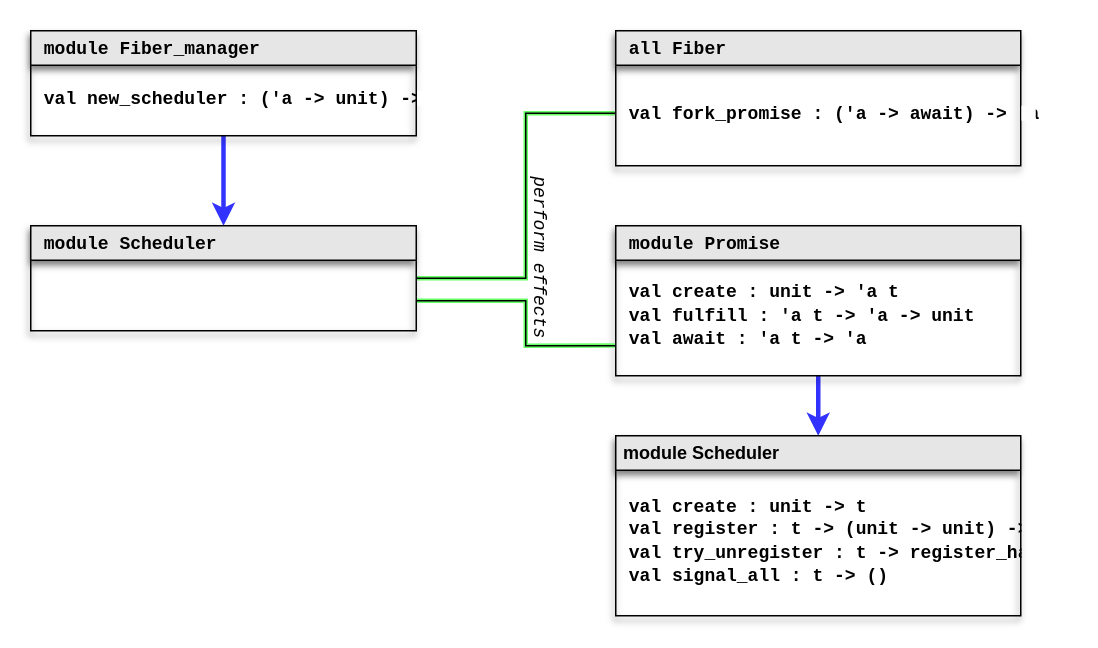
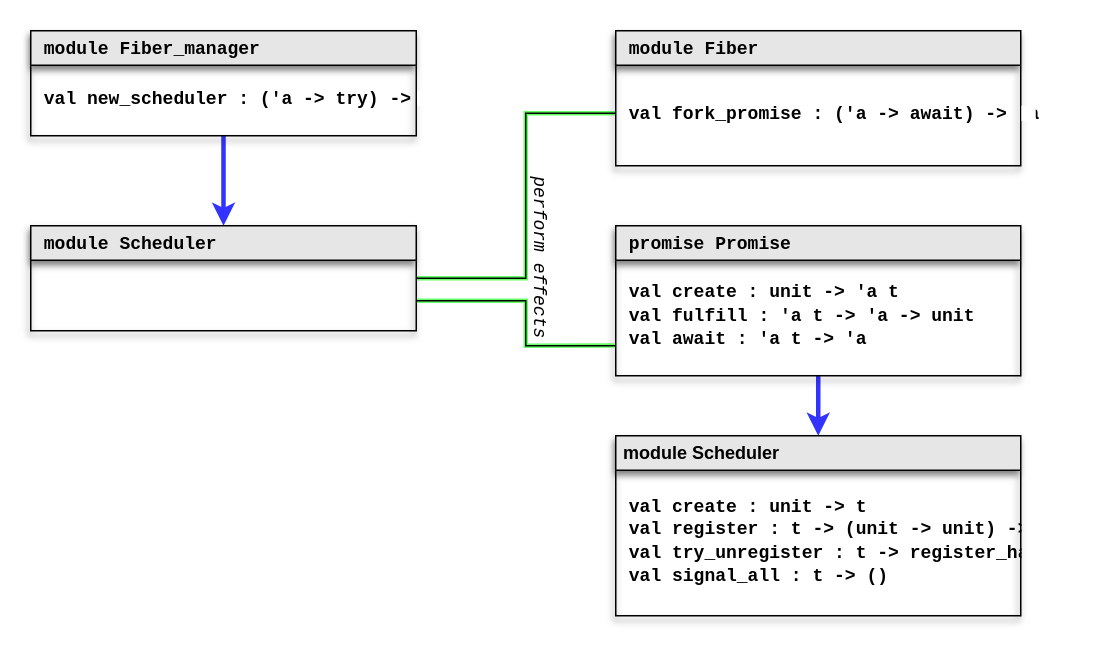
(655, 49) -> (672, 49)
(184, 98) -> (182, 98)
(682, 244) -> (687, 244)
